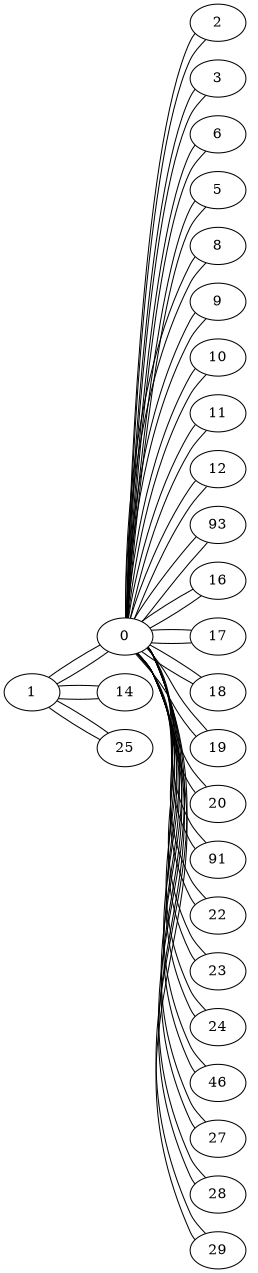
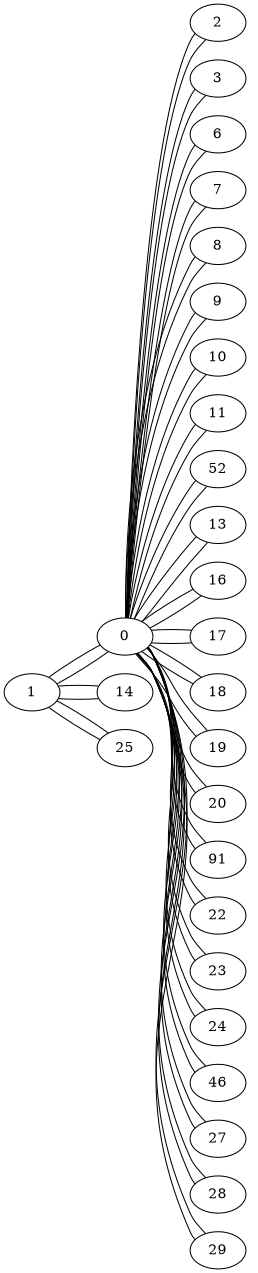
(218, 190) -> (218, 190)
(218, 469) -> (218, 469)
(218, 525) -> (218, 525)
